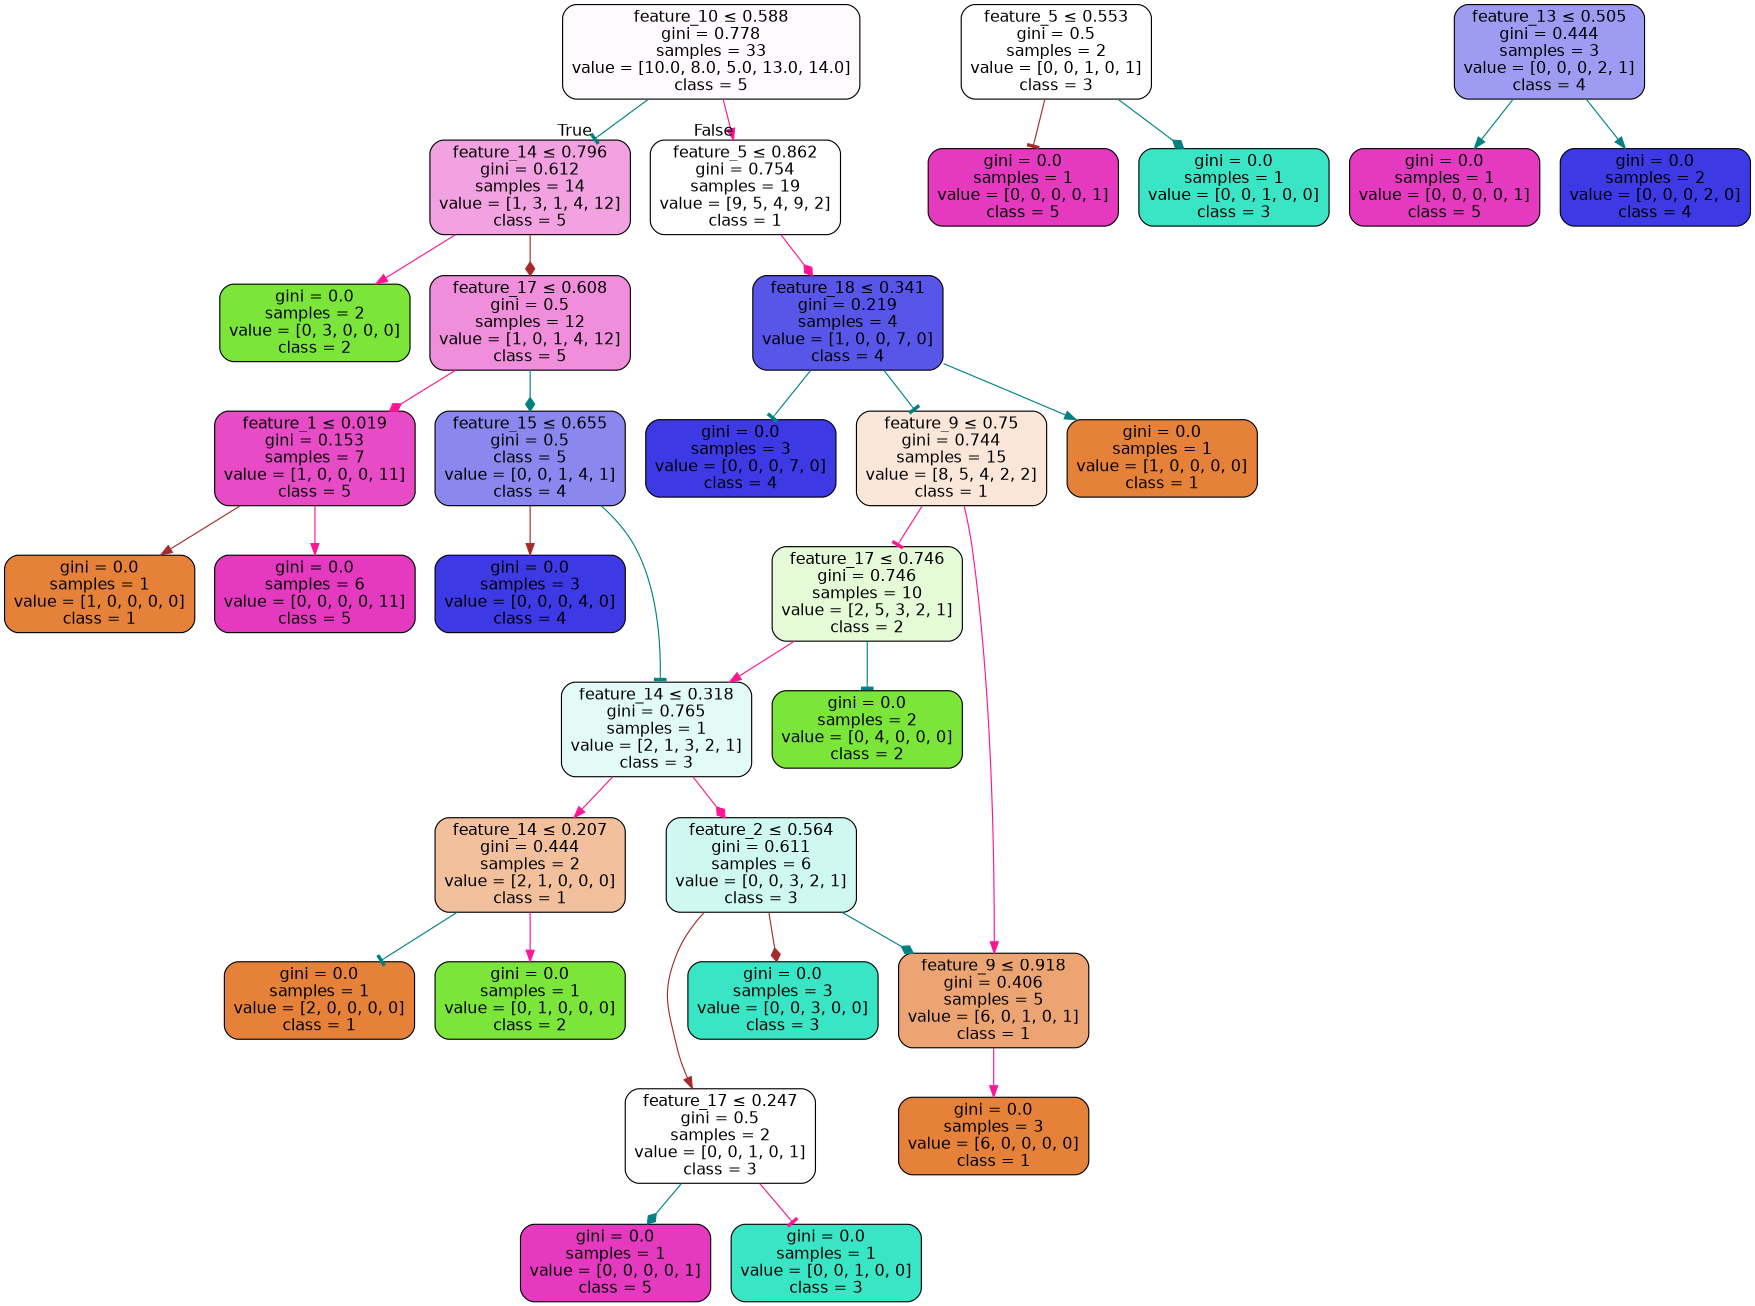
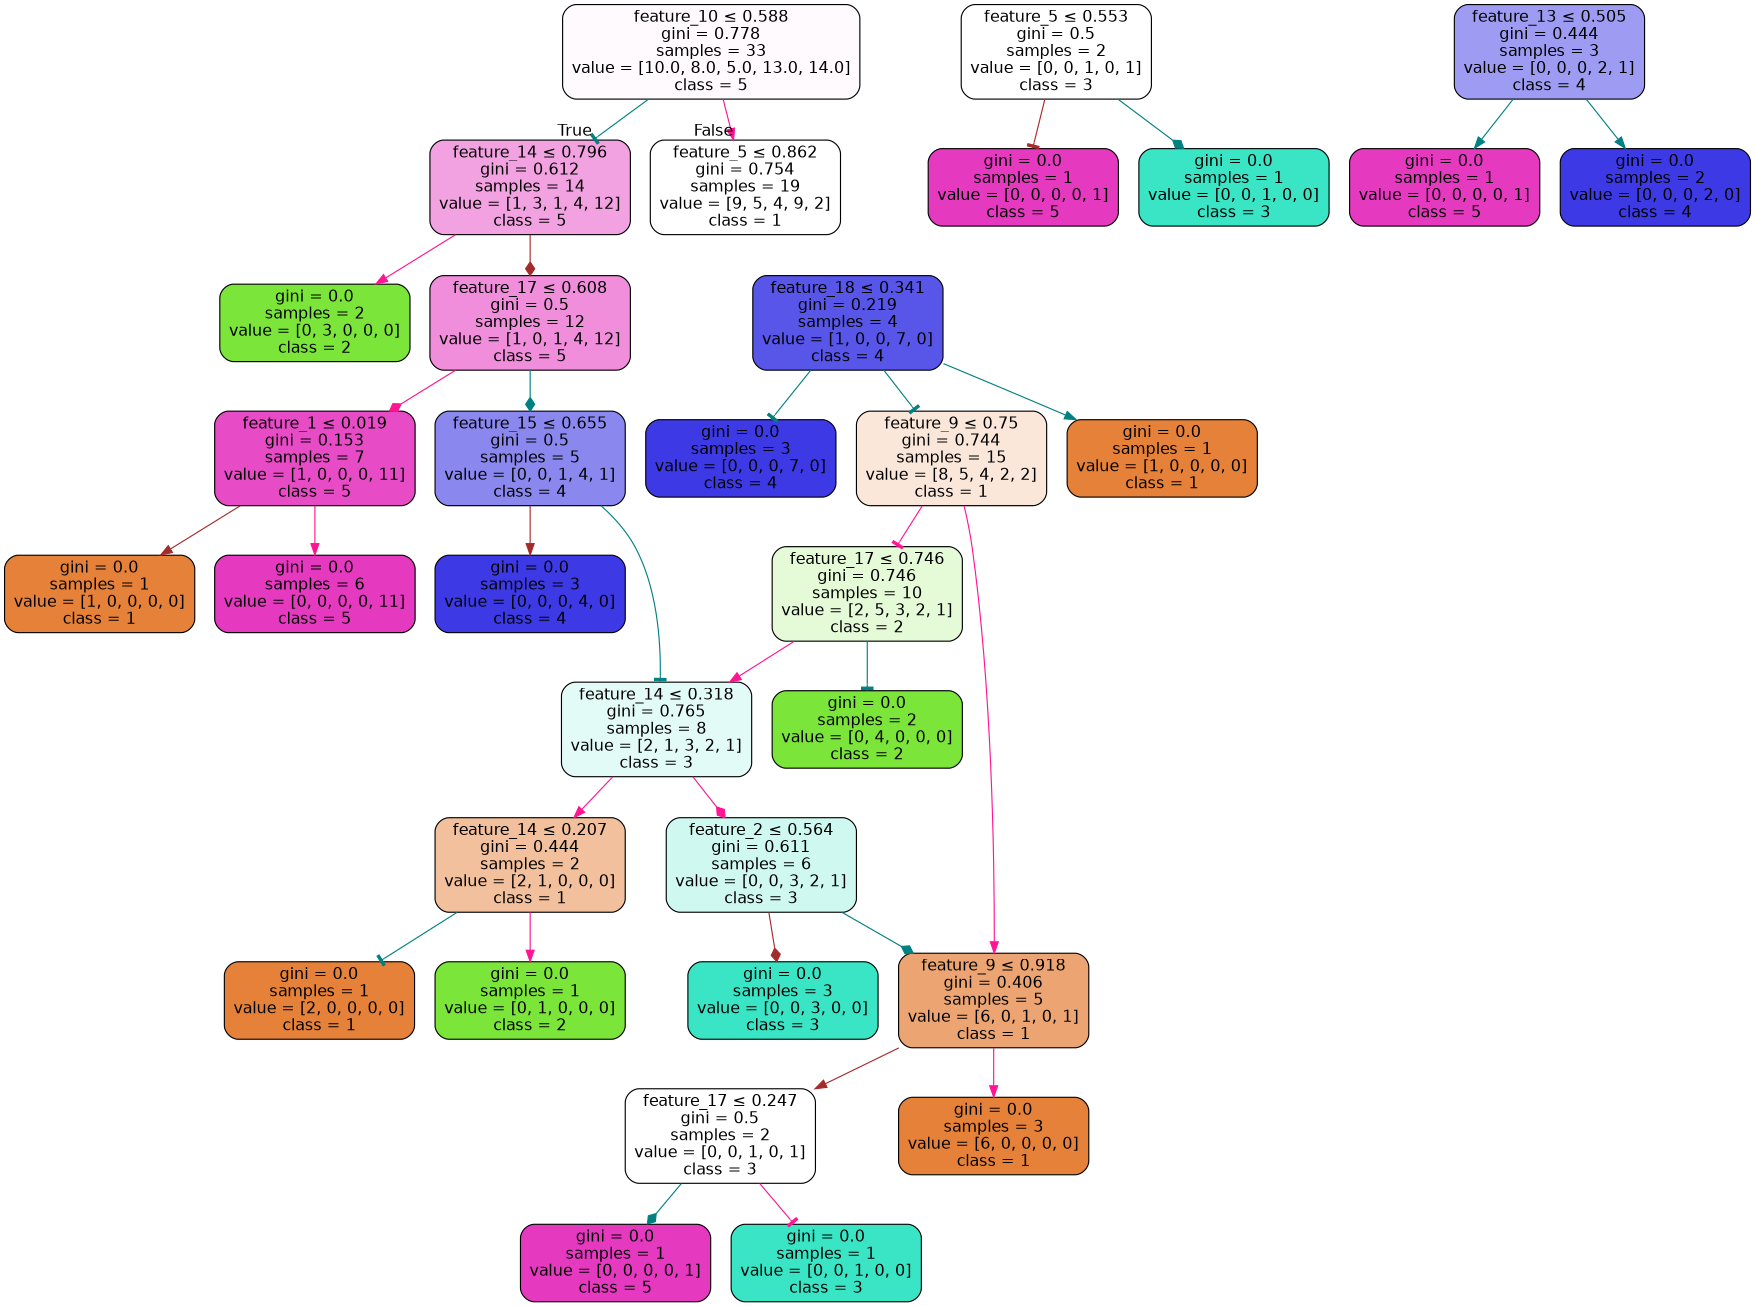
(792, 250) -> none
(530, 458) -> (530, 458)
(657, 729) -> (657, 729)
(668, 992) -> (862, 1066)
